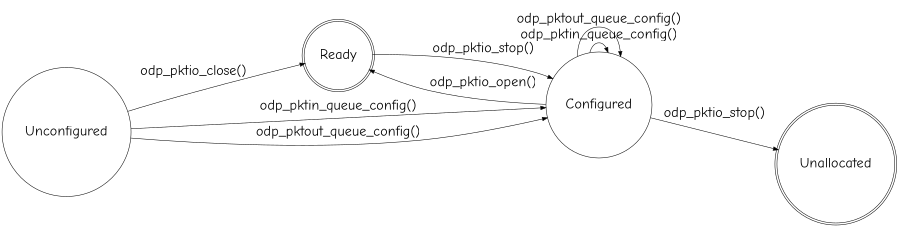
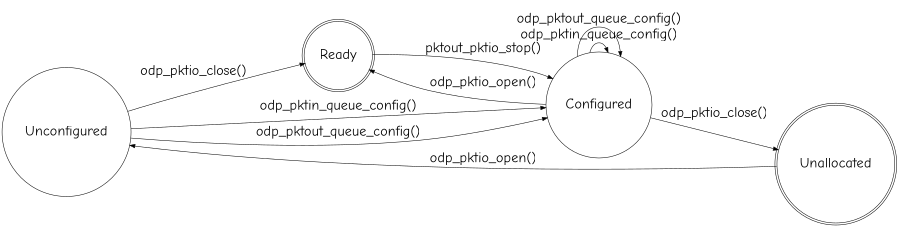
(483, 49) -> (483, 49)
(714, 113) -> (714, 113)
none -> (455, 167)
